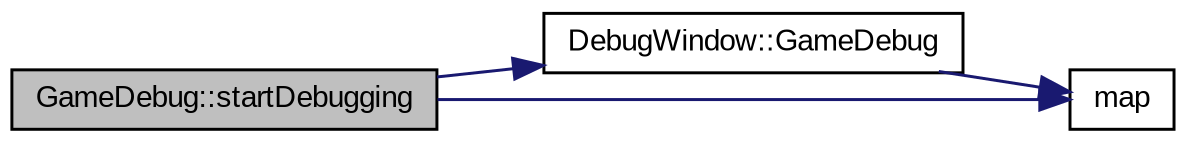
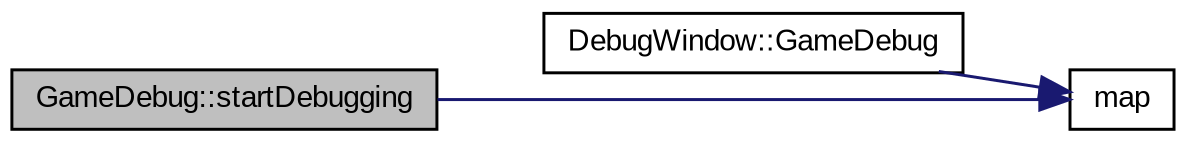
(475, 73) -> none
